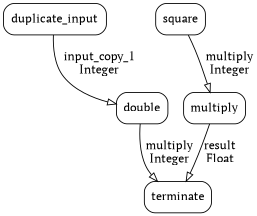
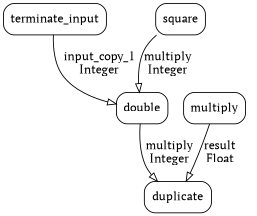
(55, 19) -> (55, 19)
(199, 59) -> (141, 57)
(178, 197) -> (178, 197)
